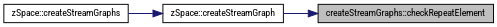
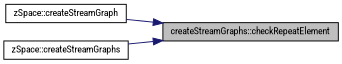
(141, 13) -> (141, 43)
